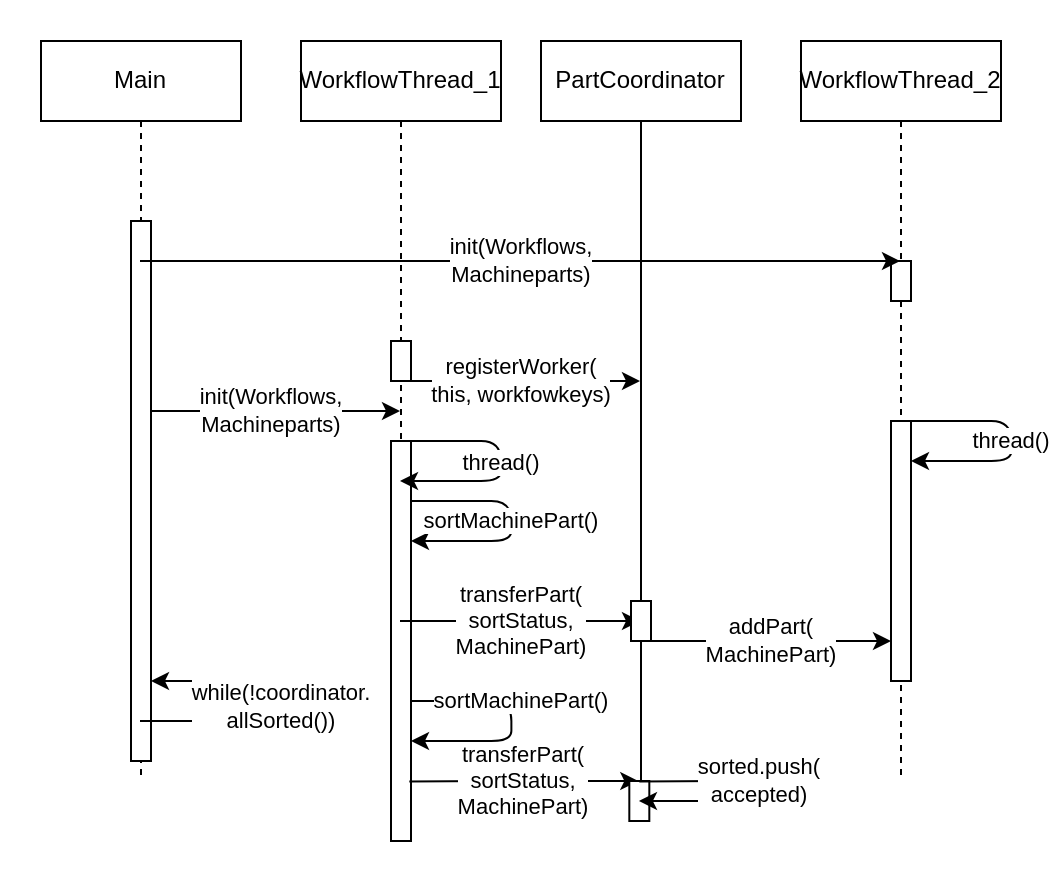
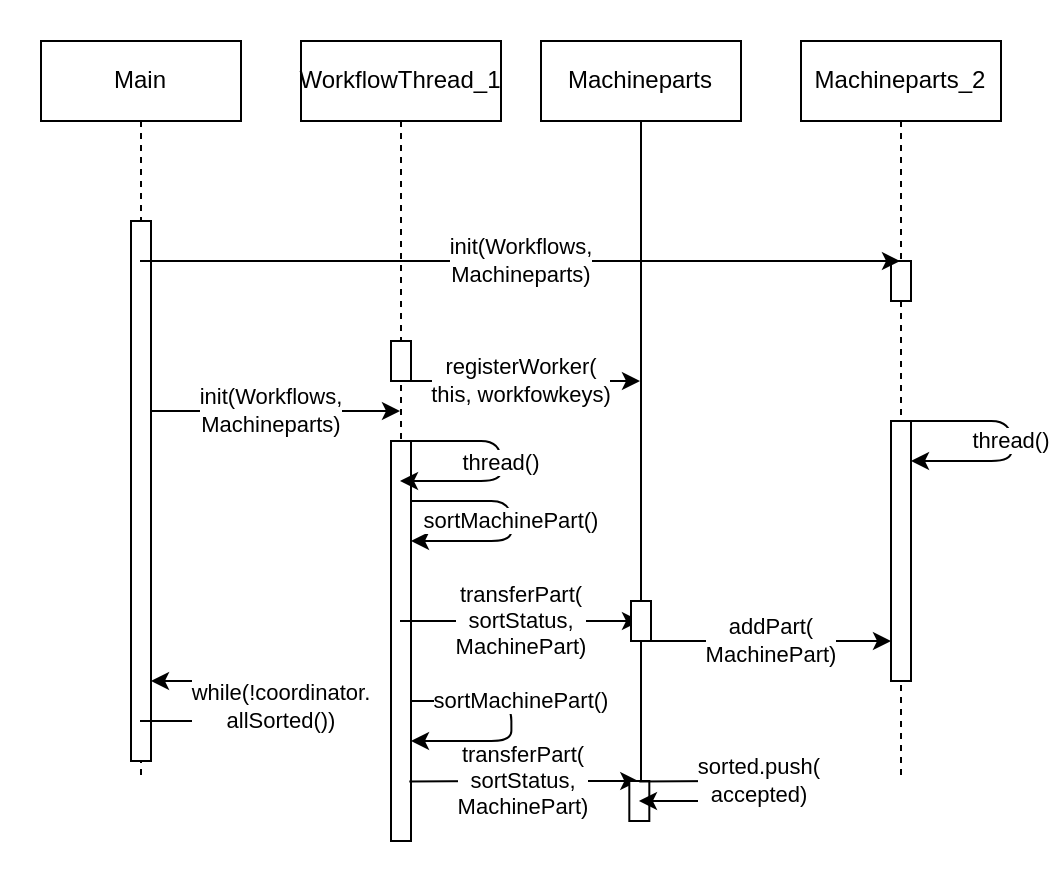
(641, 81) -> (641, 81)
(901, 81) -> (901, 81)
